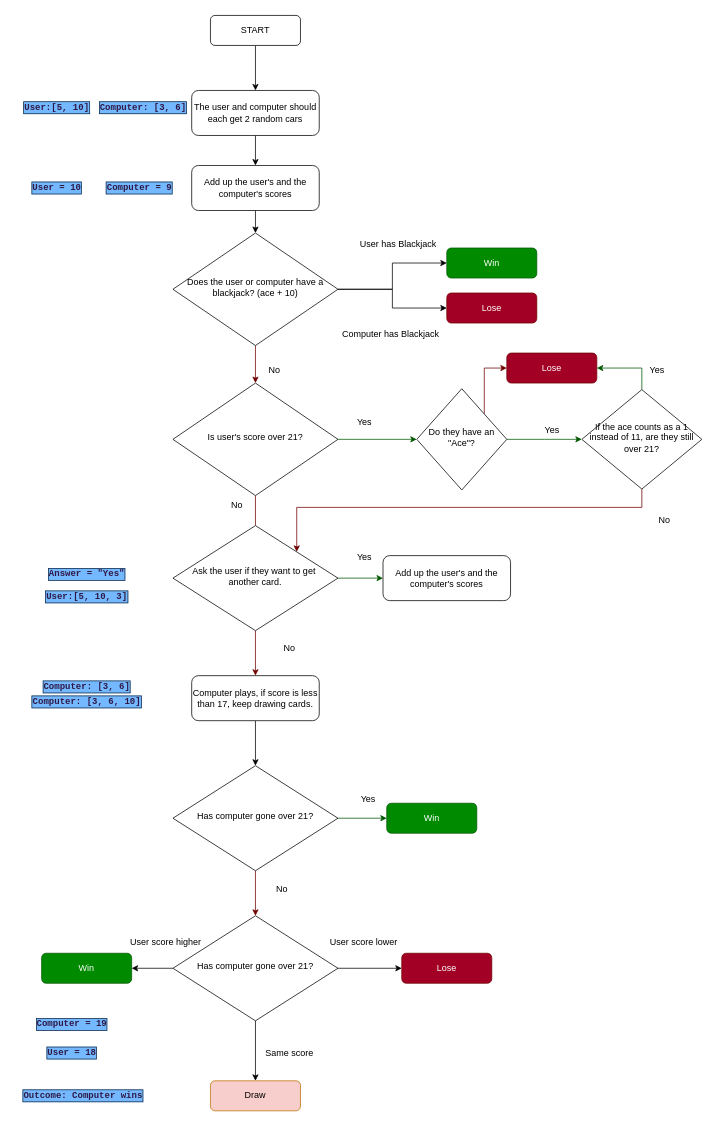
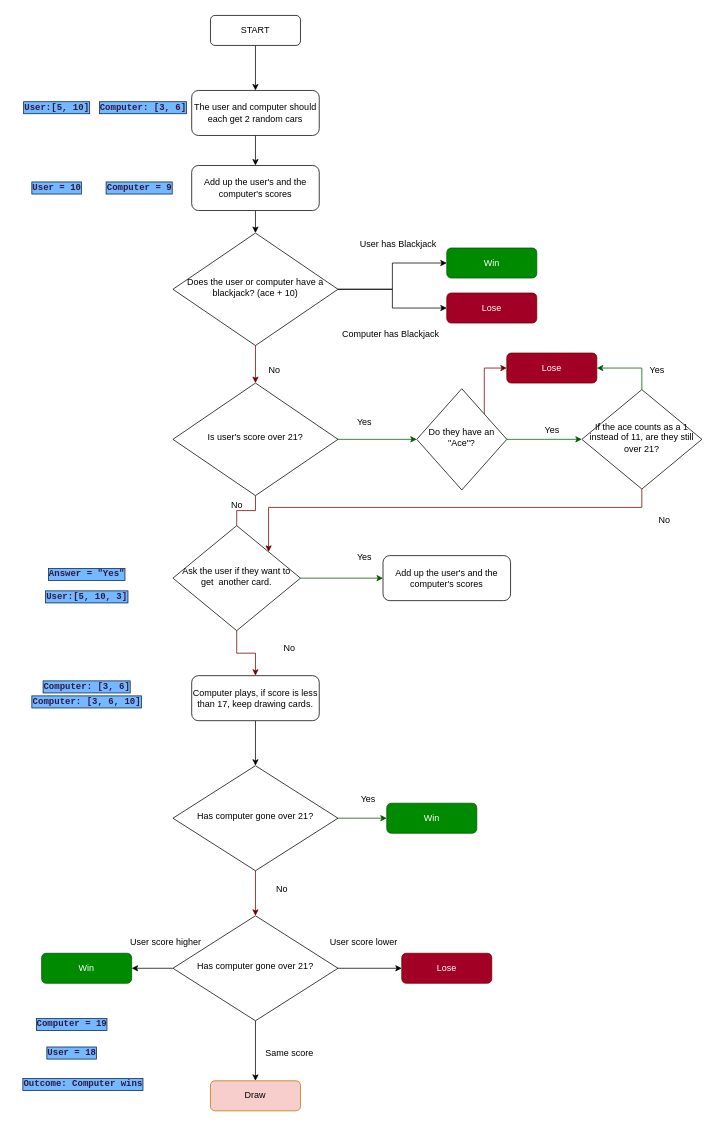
(255, 578) -> (237, 578)
(83, 1095) -> (83, 1084)
